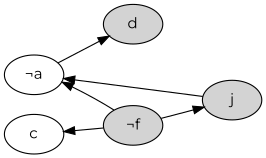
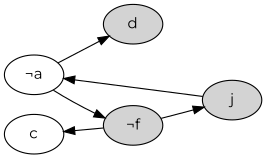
(93, 98) -> (74, 102)
